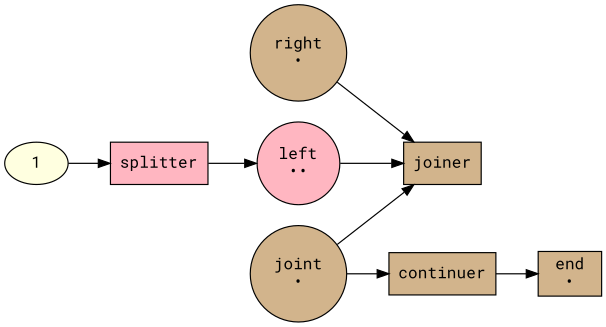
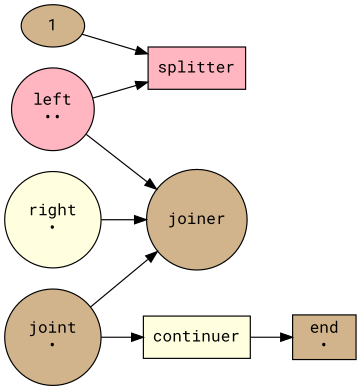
(298, 53) -> (53, 220)
(36, 163) -> (53, 26)
(226, 163) -> (115, 92)
(442, 163) -> (197, 220)
(442, 274) -> (197, 337)
